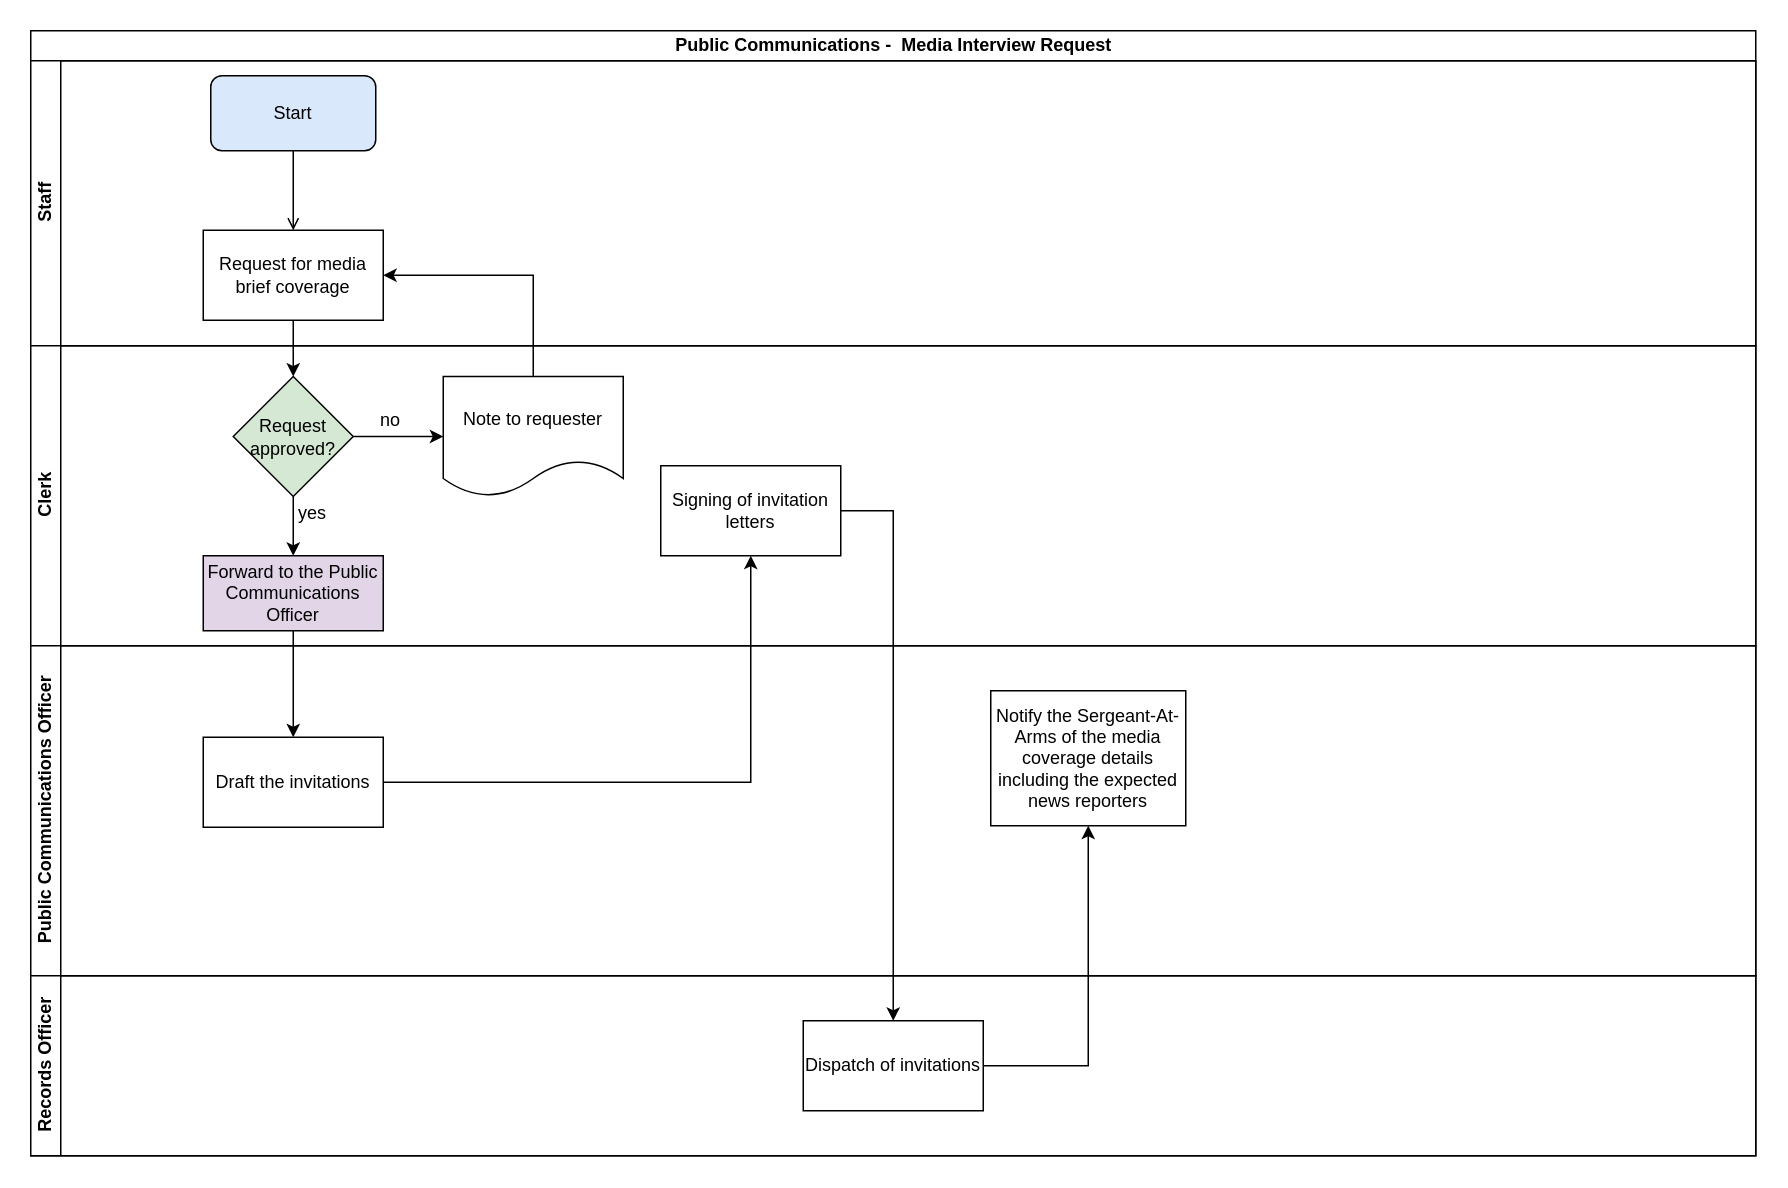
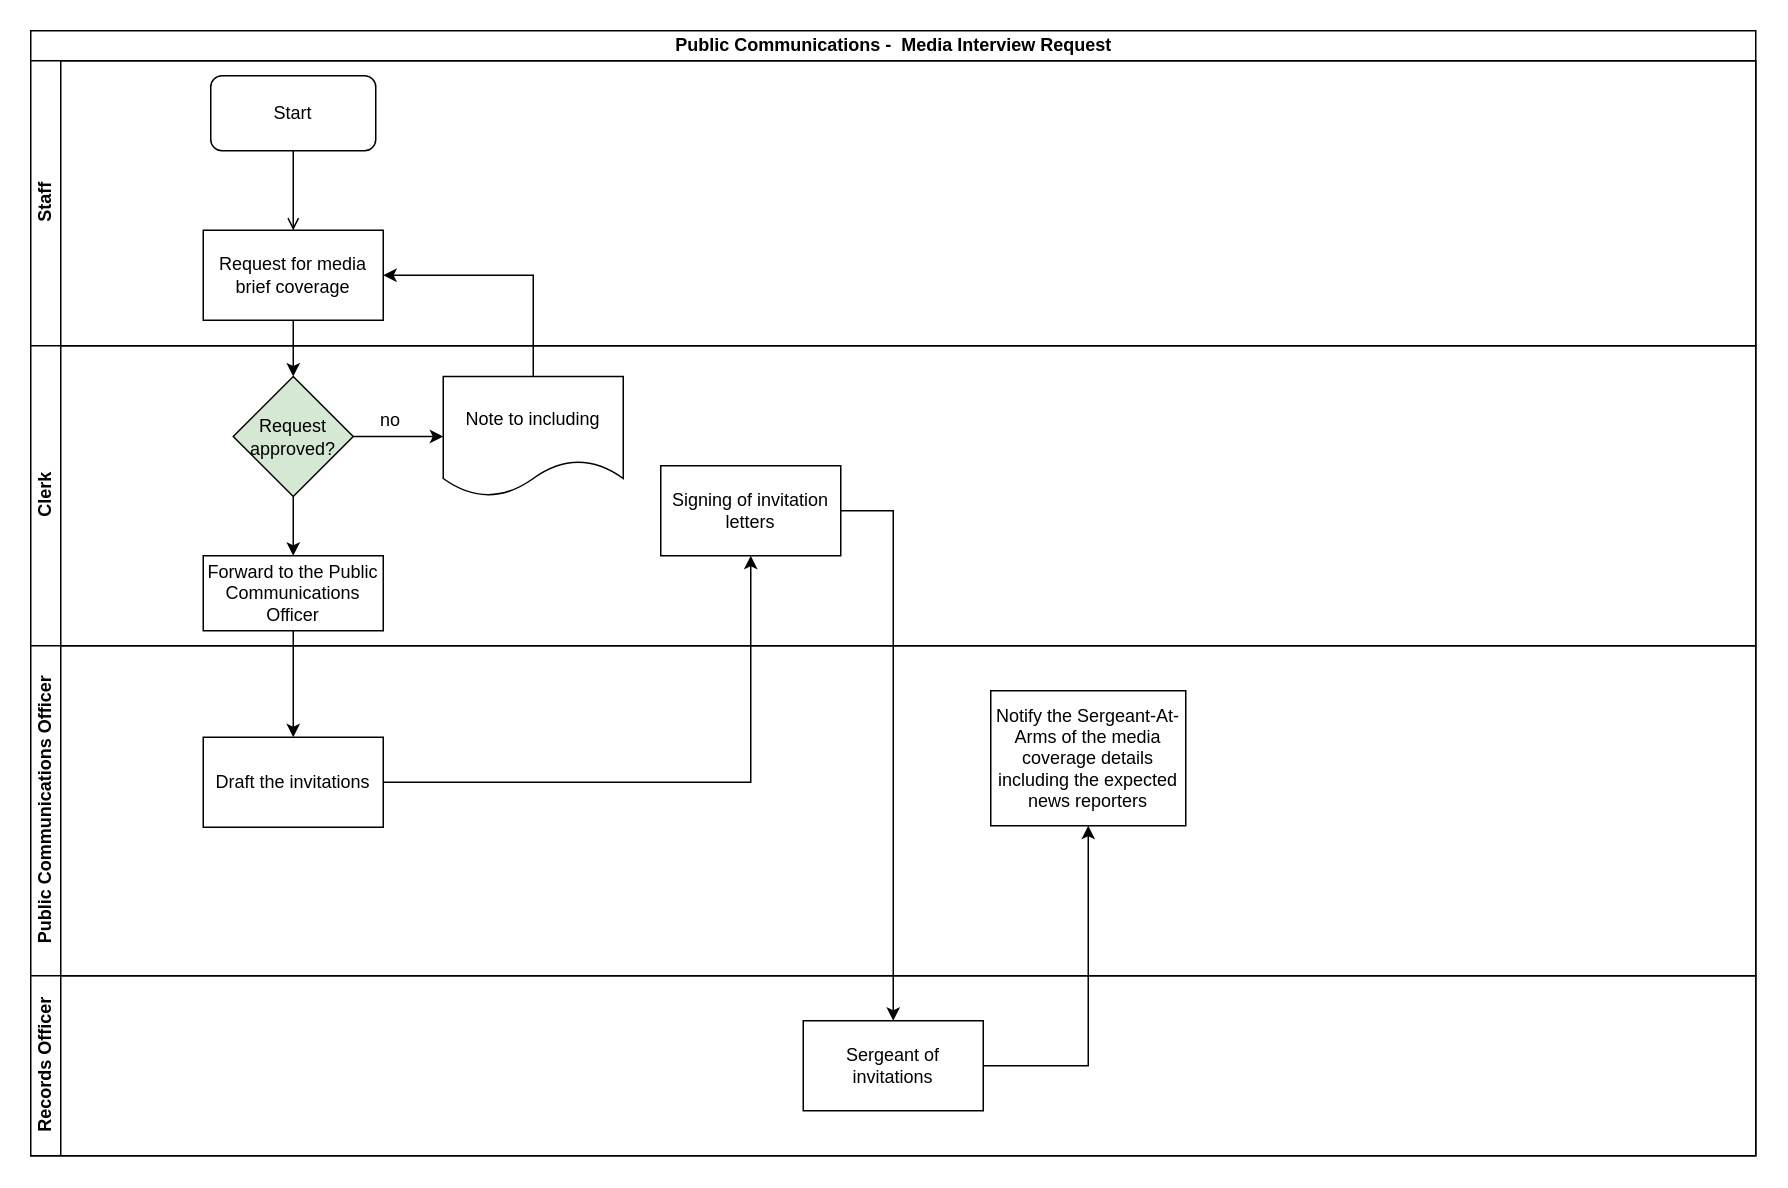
(293, 113) -> (293, 113)
(533, 419) -> (533, 419)
(313, 513) -> none
(293, 593) -> (293, 593)
(893, 1066) -> (893, 1066)
